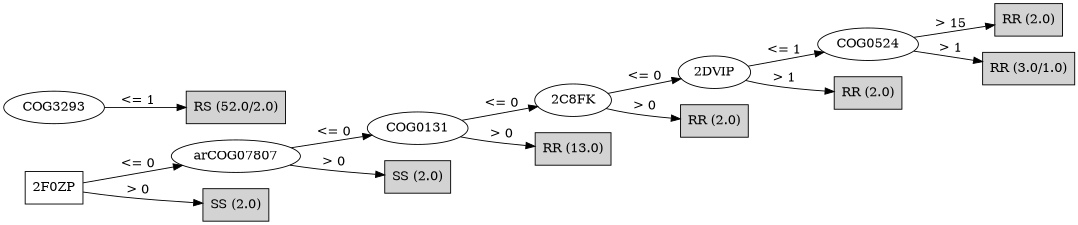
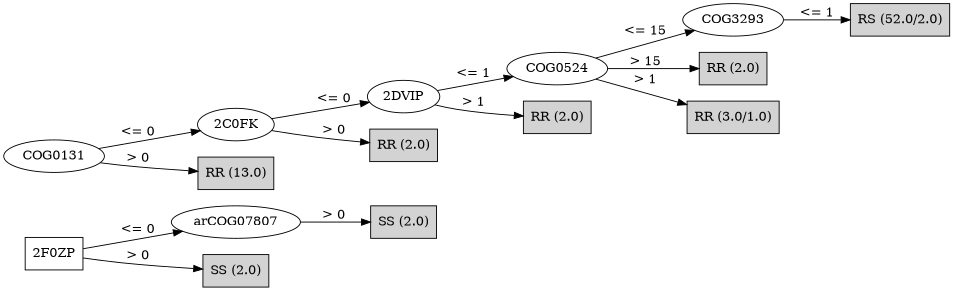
none -> (641, 45)
(573, 100) -> (236, 125)
(327, 142) -> none
